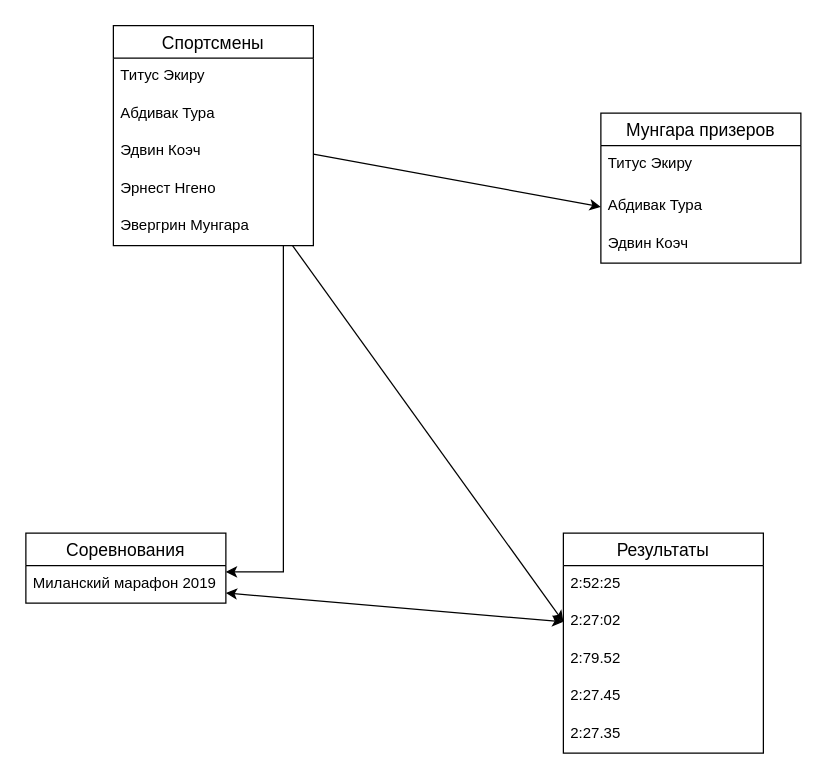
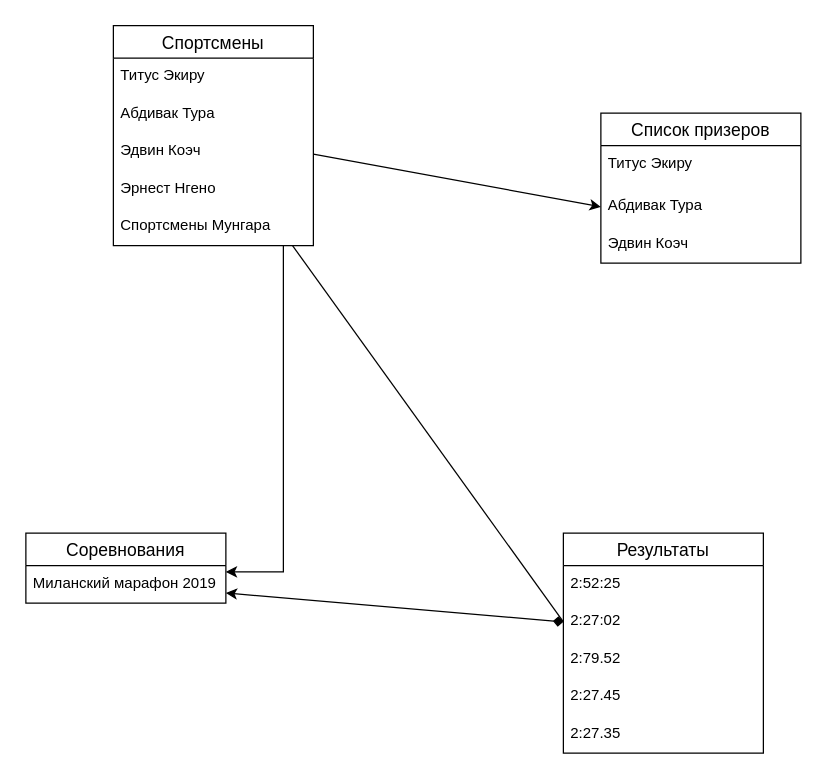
(700, 130) -> (700, 130)
(185, 225) -> (194, 225)
(557, 614) -> (559, 616)
(553, 621) -> (552, 621)
